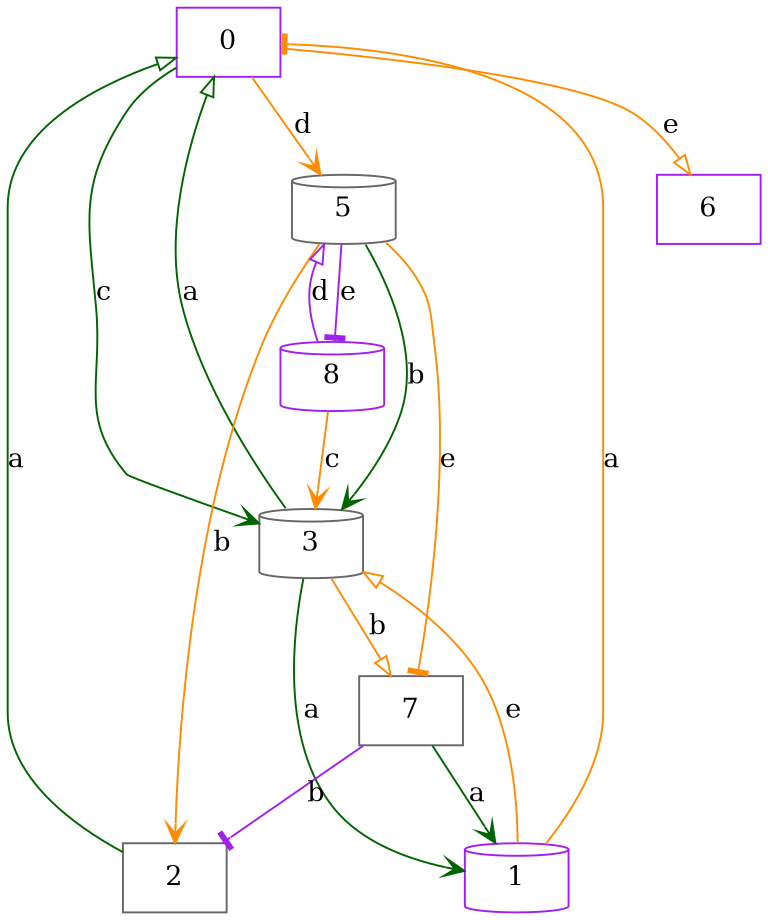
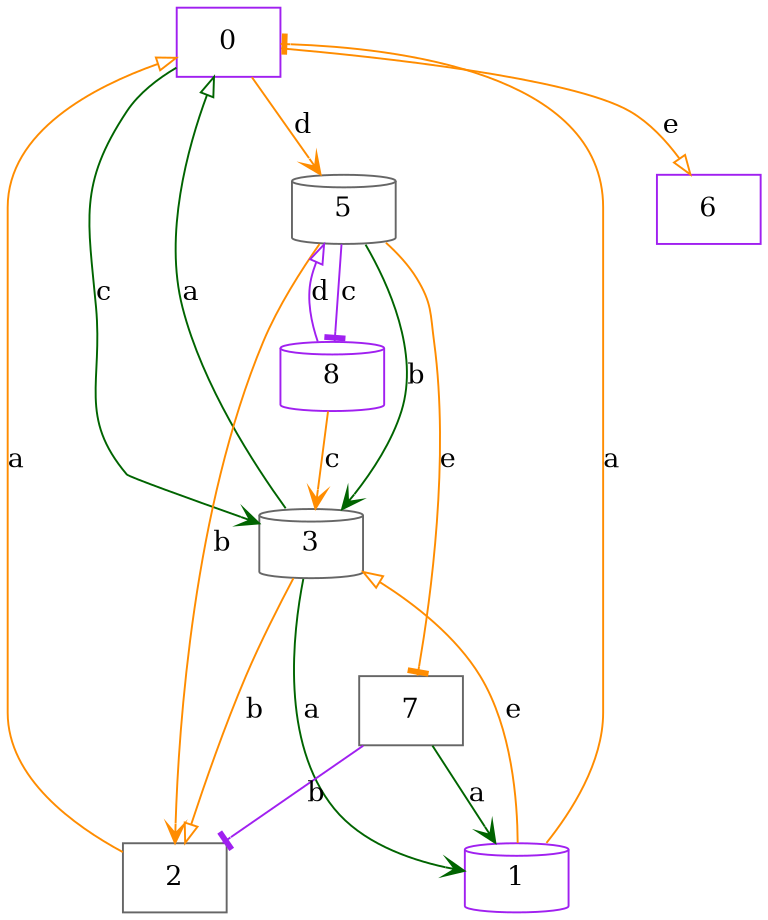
(349, 293) -> (349, 293)
(8, 444) -> (8, 444)
(356, 619) -> (236, 699)
